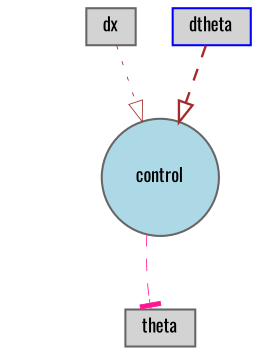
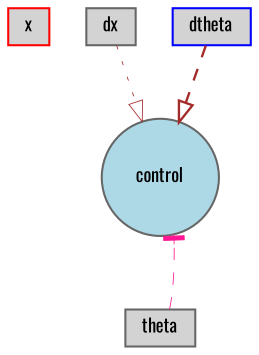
none -> (29, 27)
(147, 266) -> (173, 277)
